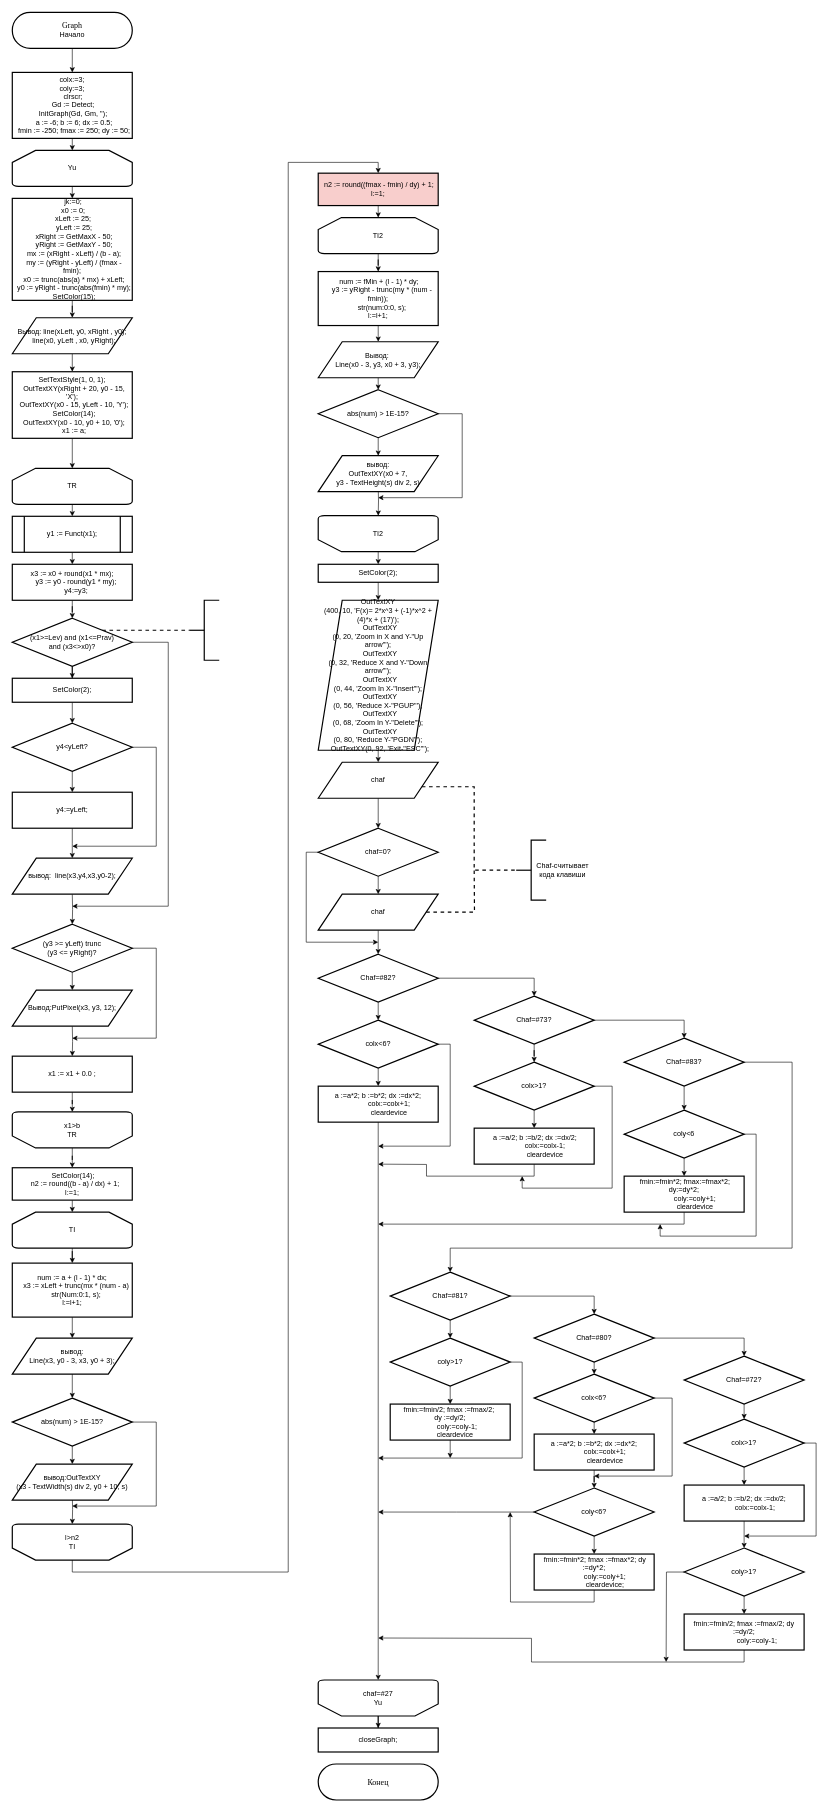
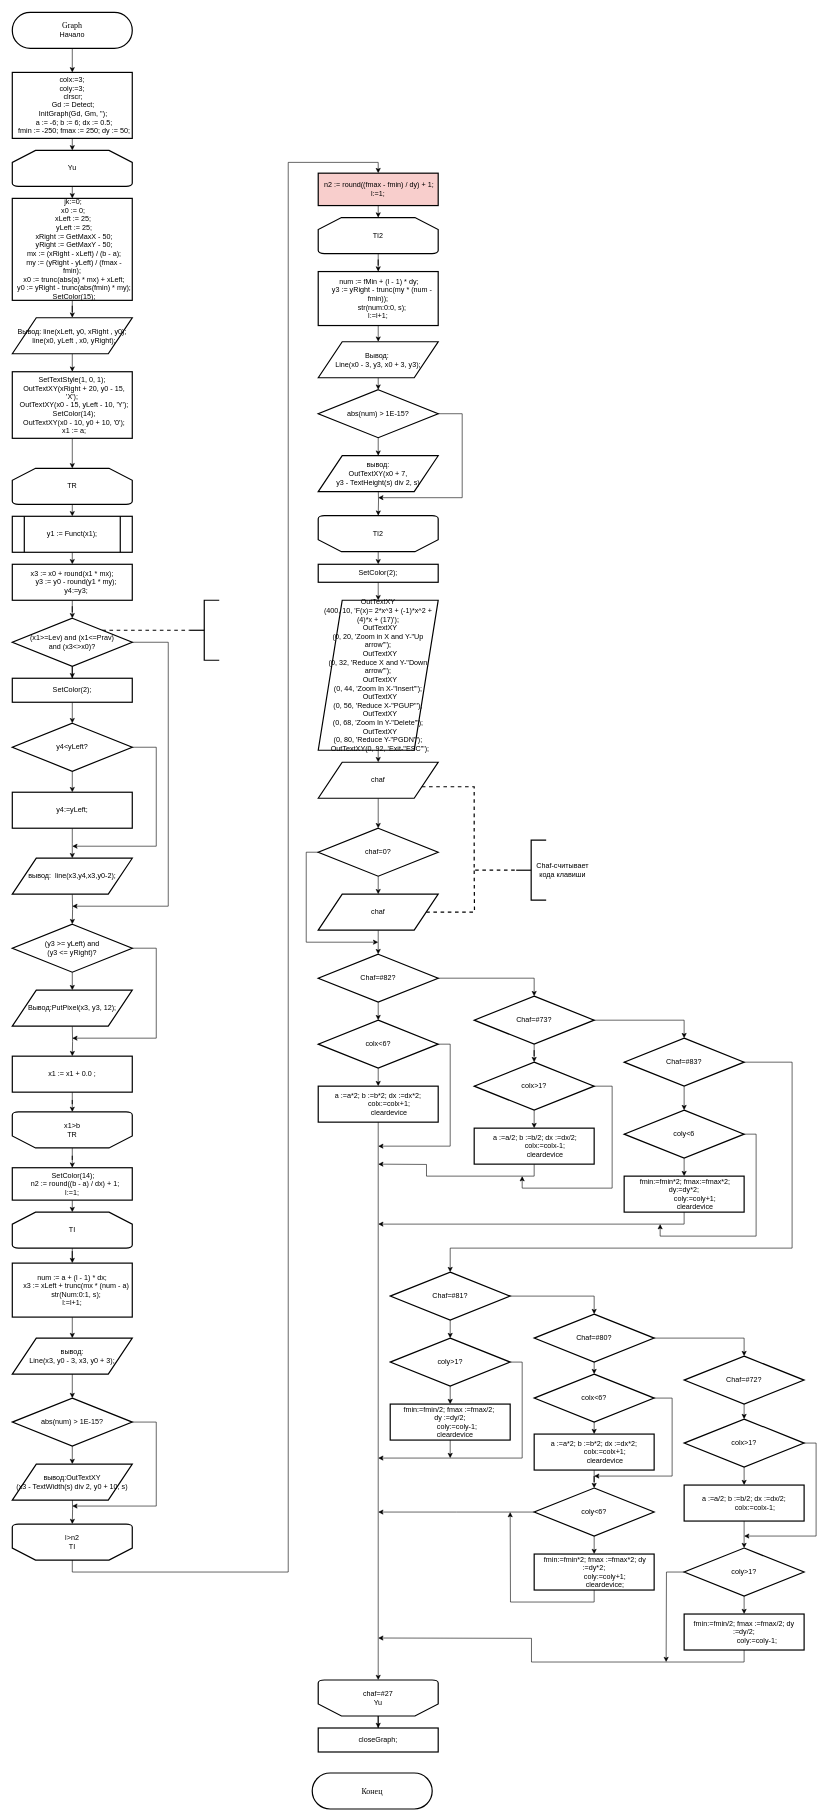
(72, 948) -> (72, 948)
(378, 1782) -> (372, 1791)
